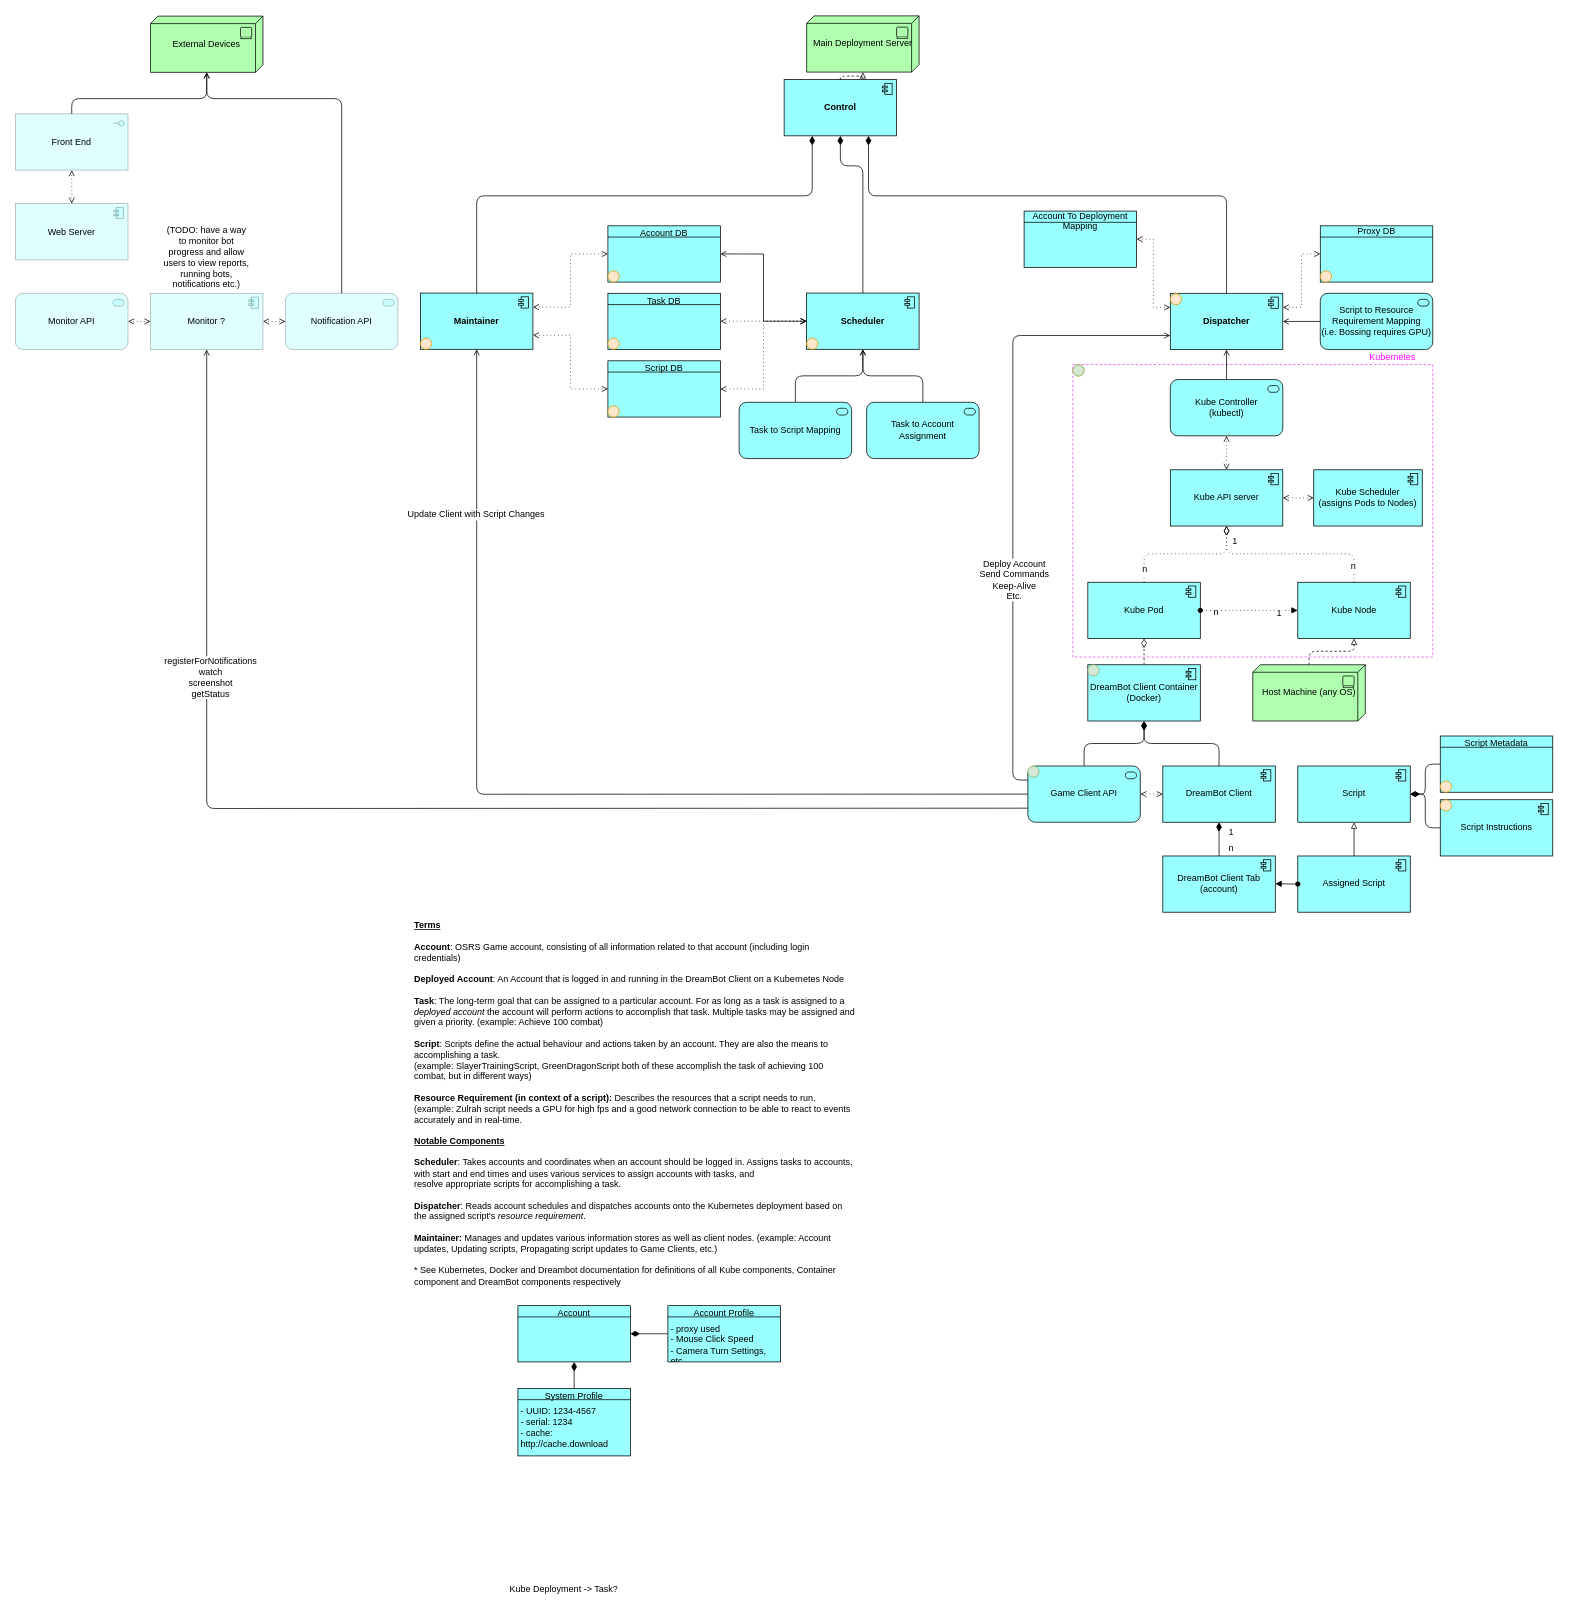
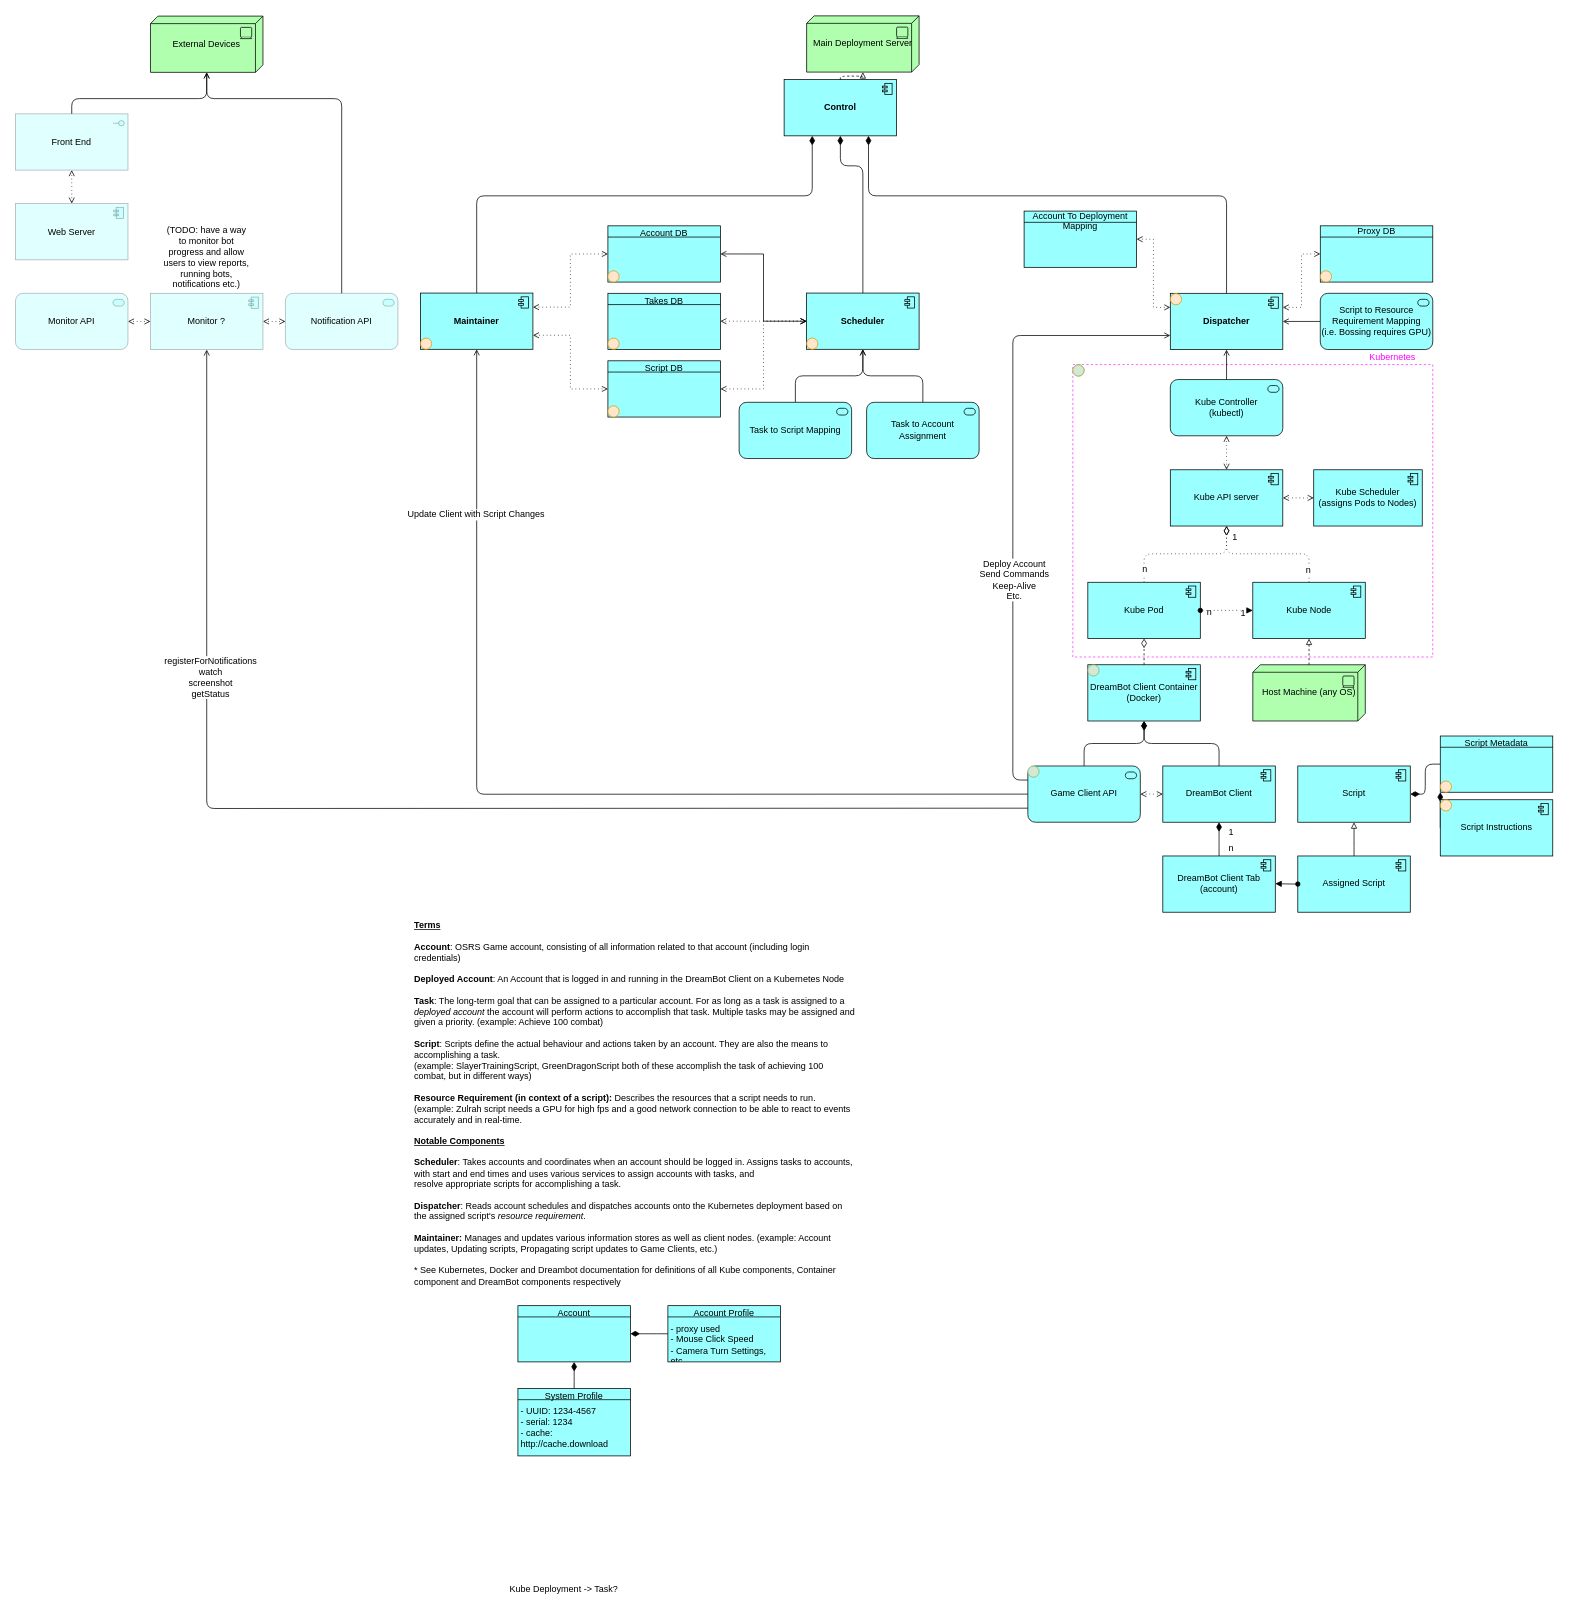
(664, 294) -> (664, 294)
(1354, 610) -> (1309, 610)
(1425, 816) -> (1440, 827)
